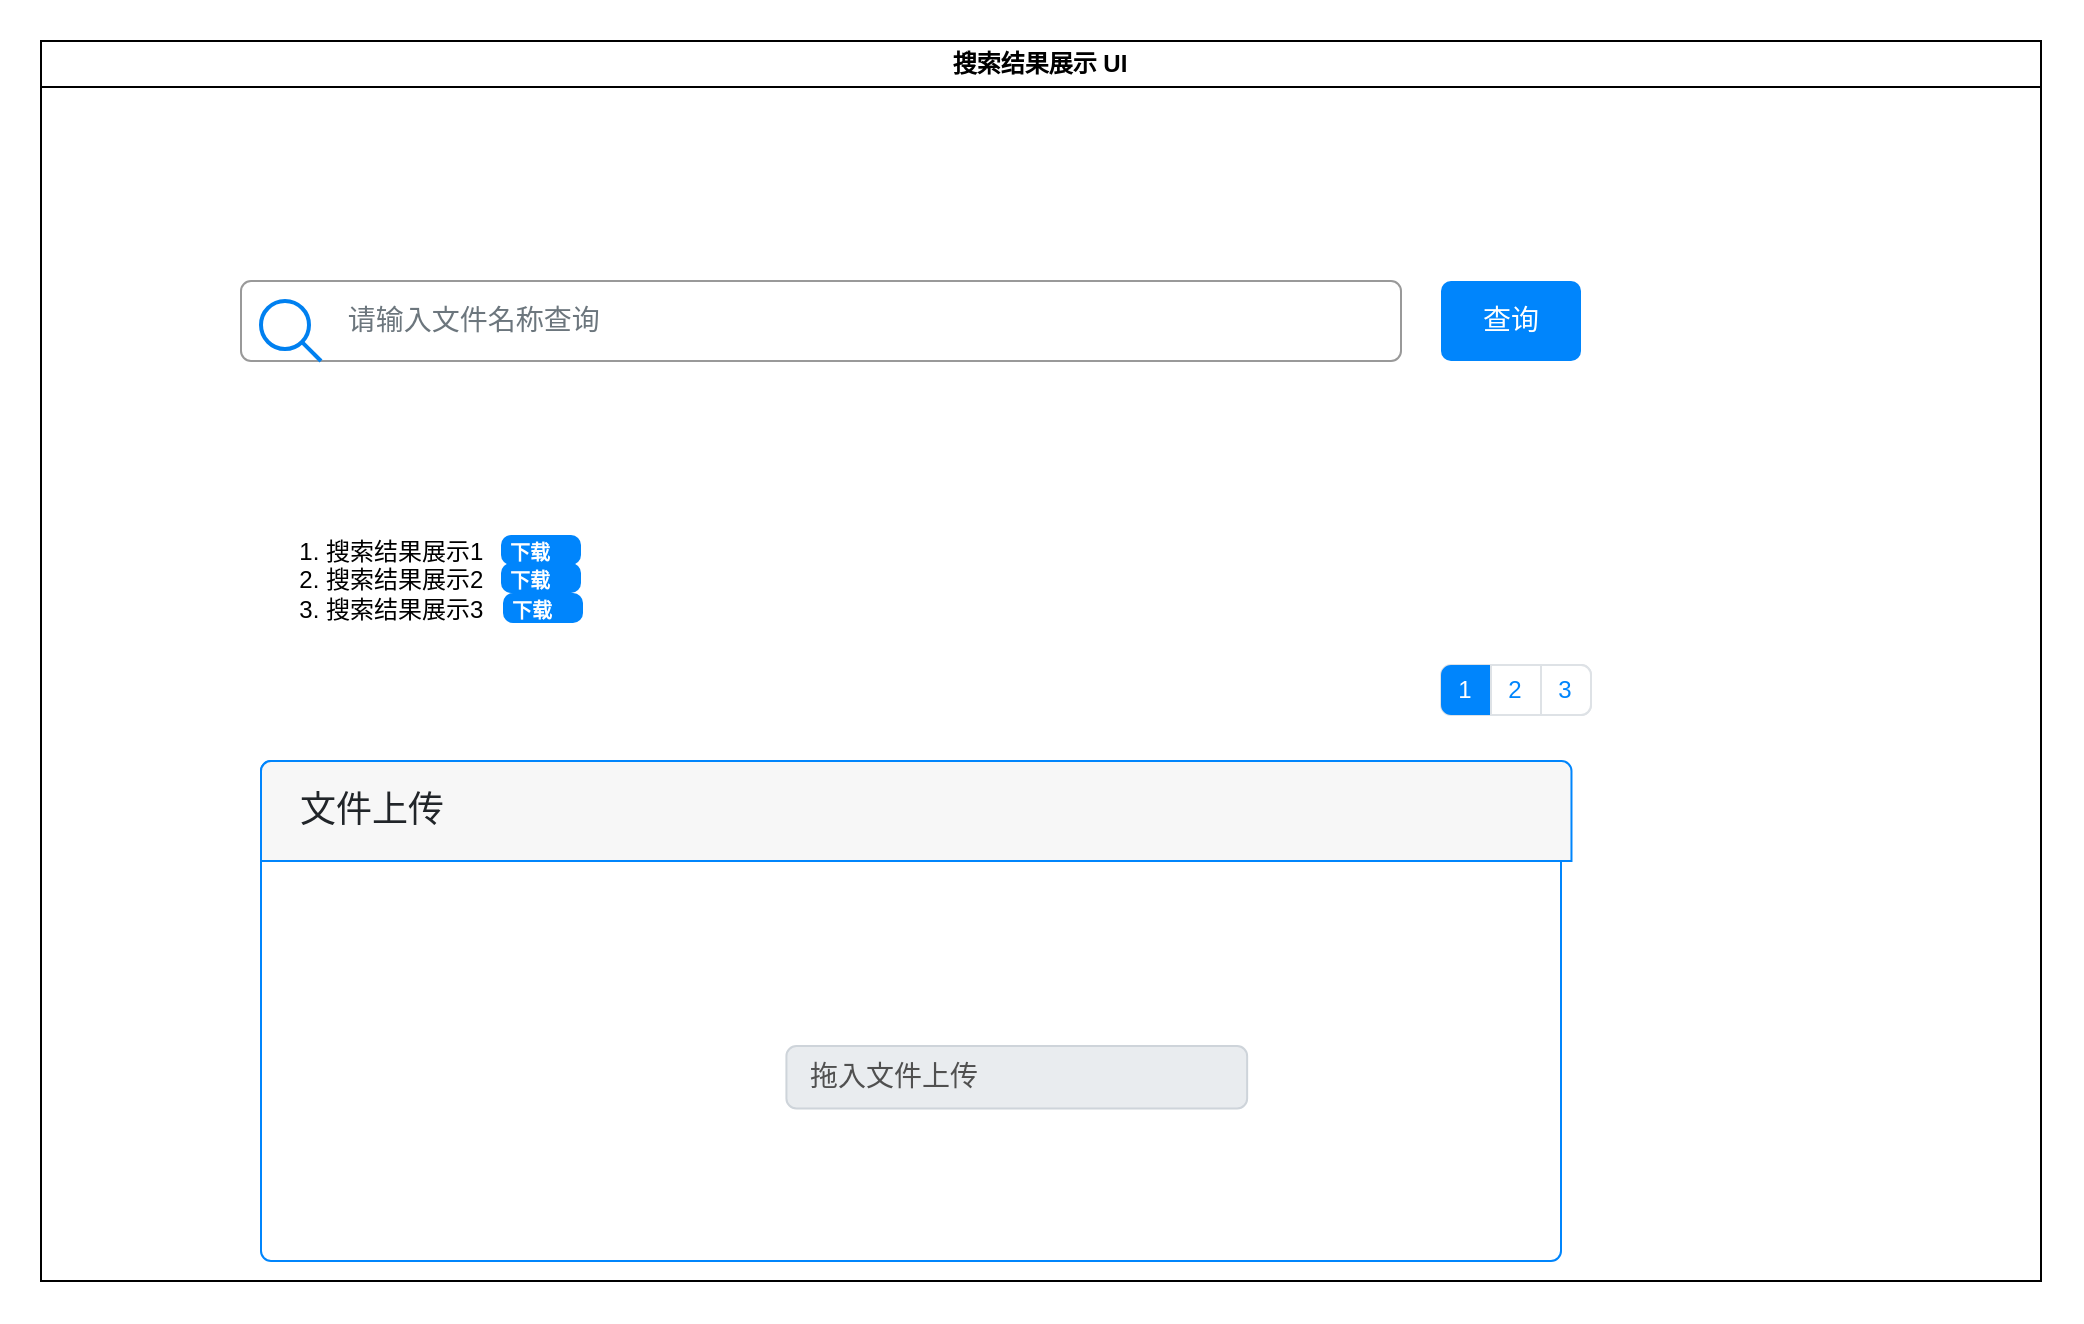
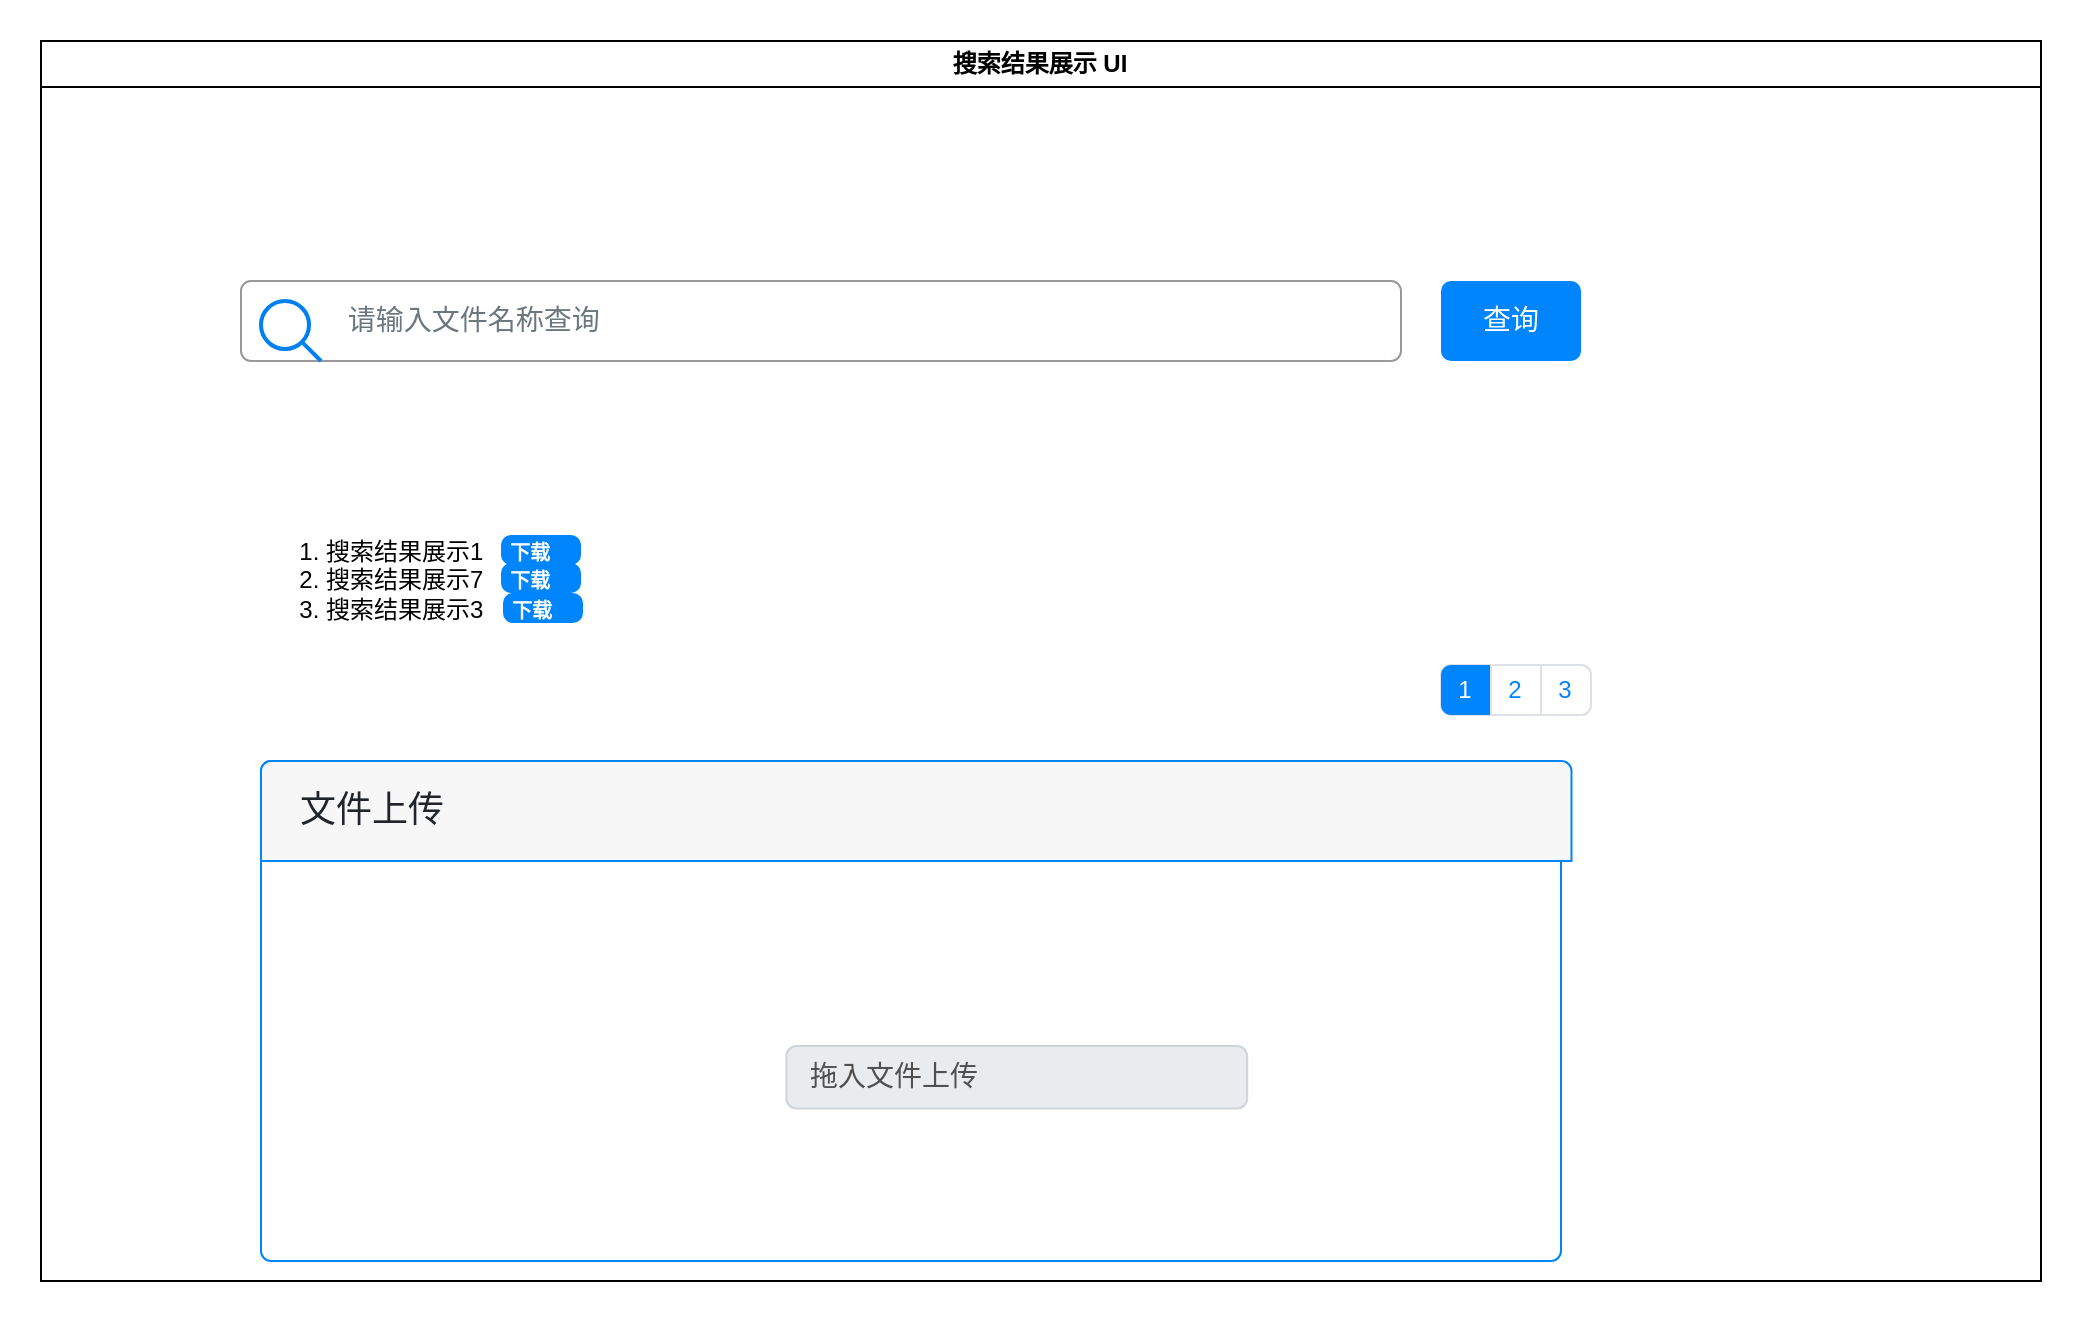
(326, 581) -> (326, 581)
